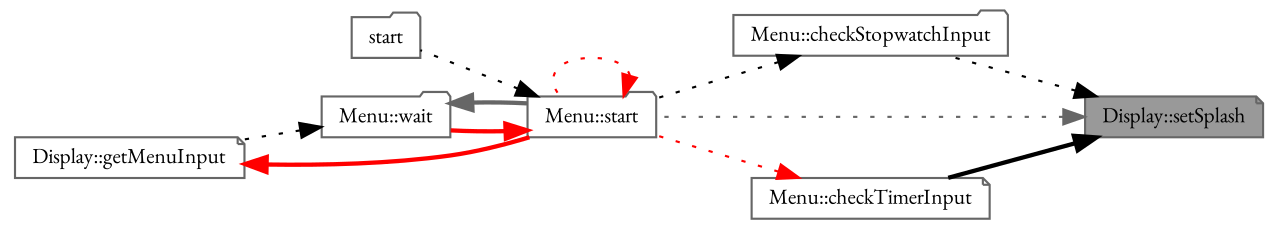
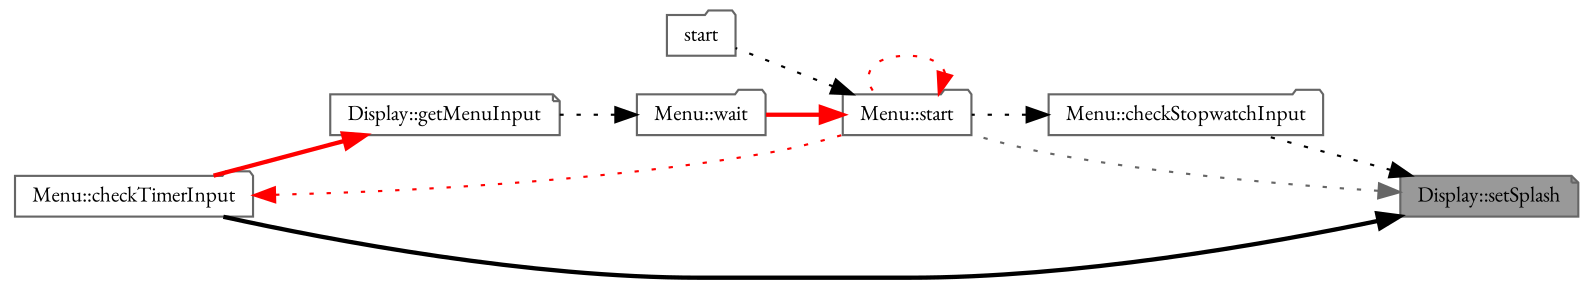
(500, 102) -> none
(399, 161) -> (279, 158)
(871, 198) -> (134, 196)
